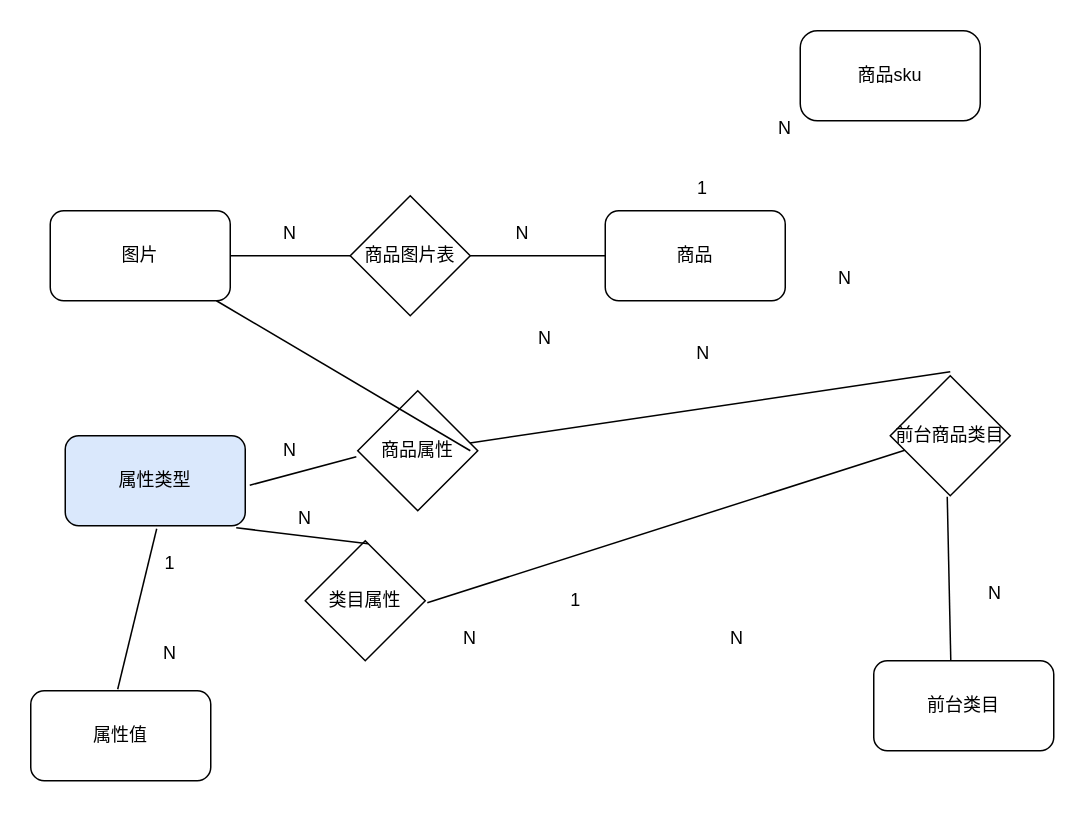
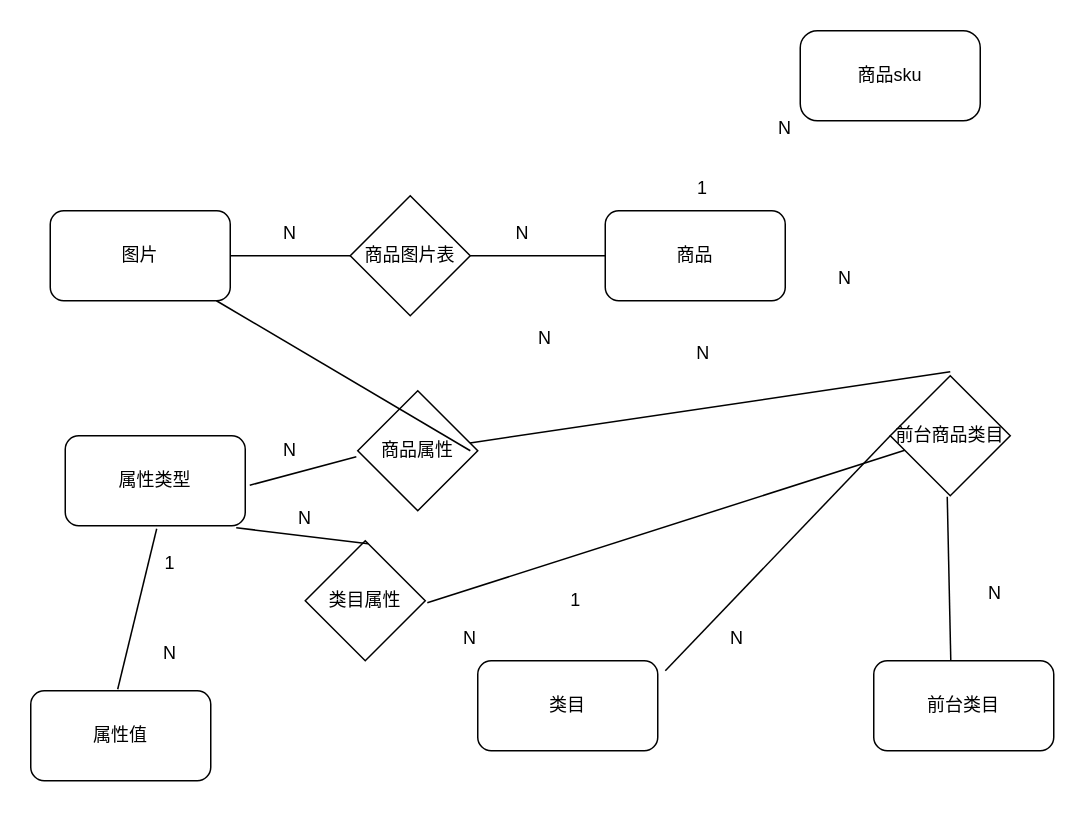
(155, 481) -> (155, 481)
none -> (763, 569)
none -> (568, 706)
